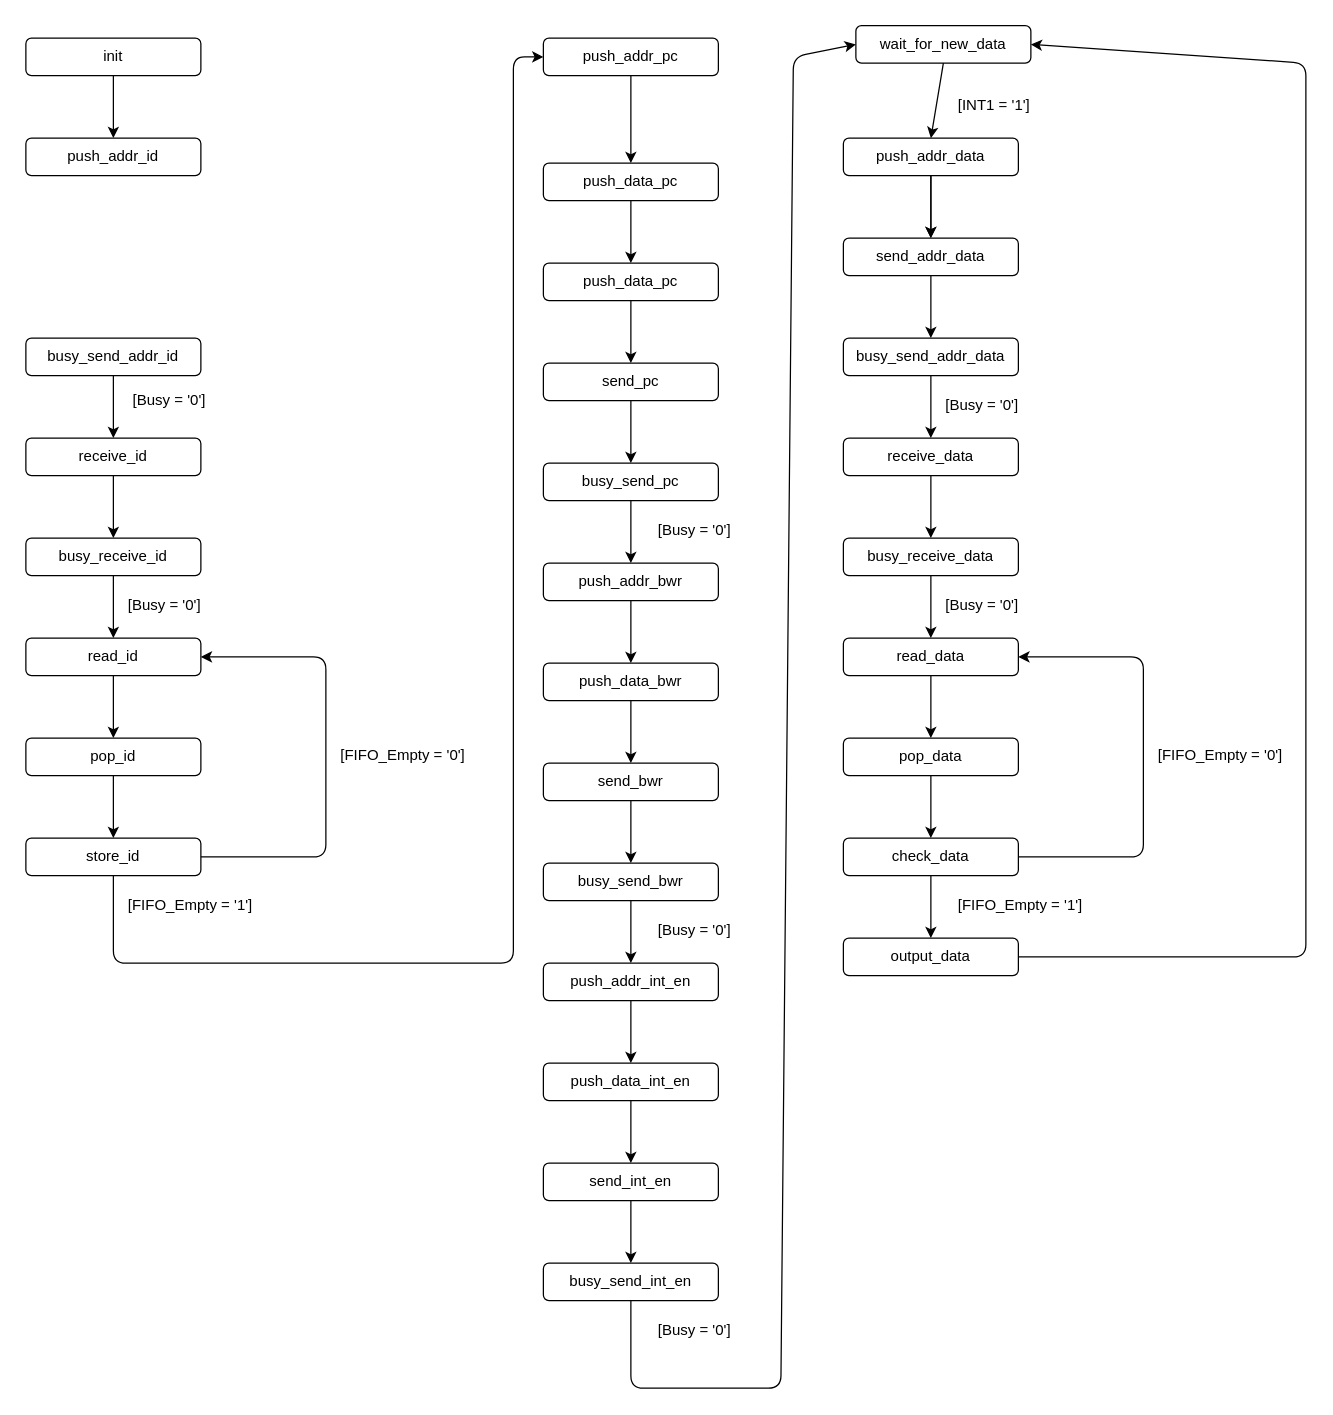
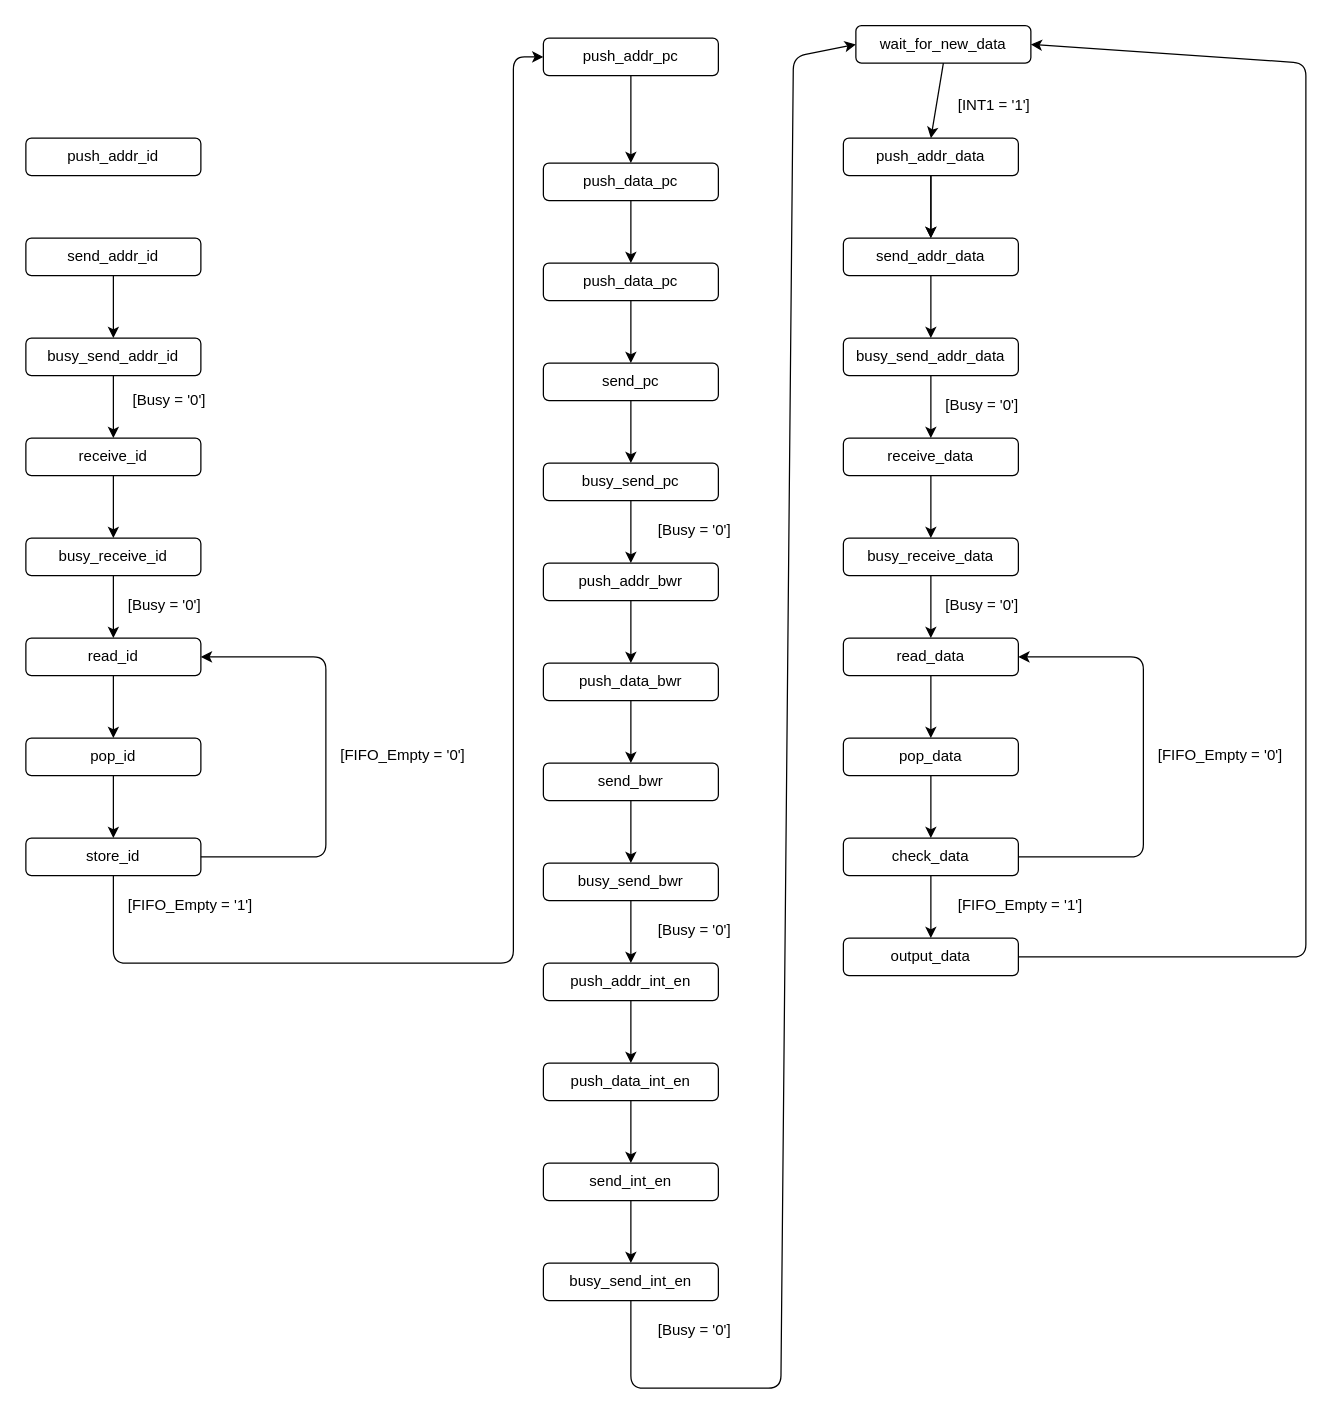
(113, 57) -> none
(113, 103) -> none
none -> (113, 257)
none -> (113, 303)
